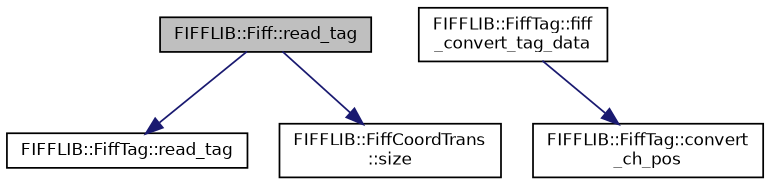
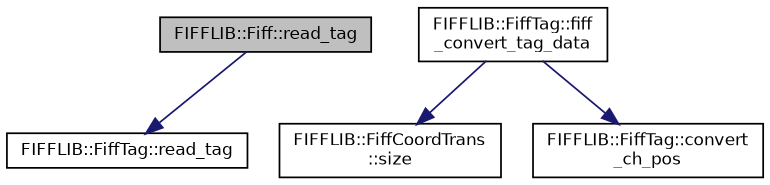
(316, 82) -> (458, 87)
